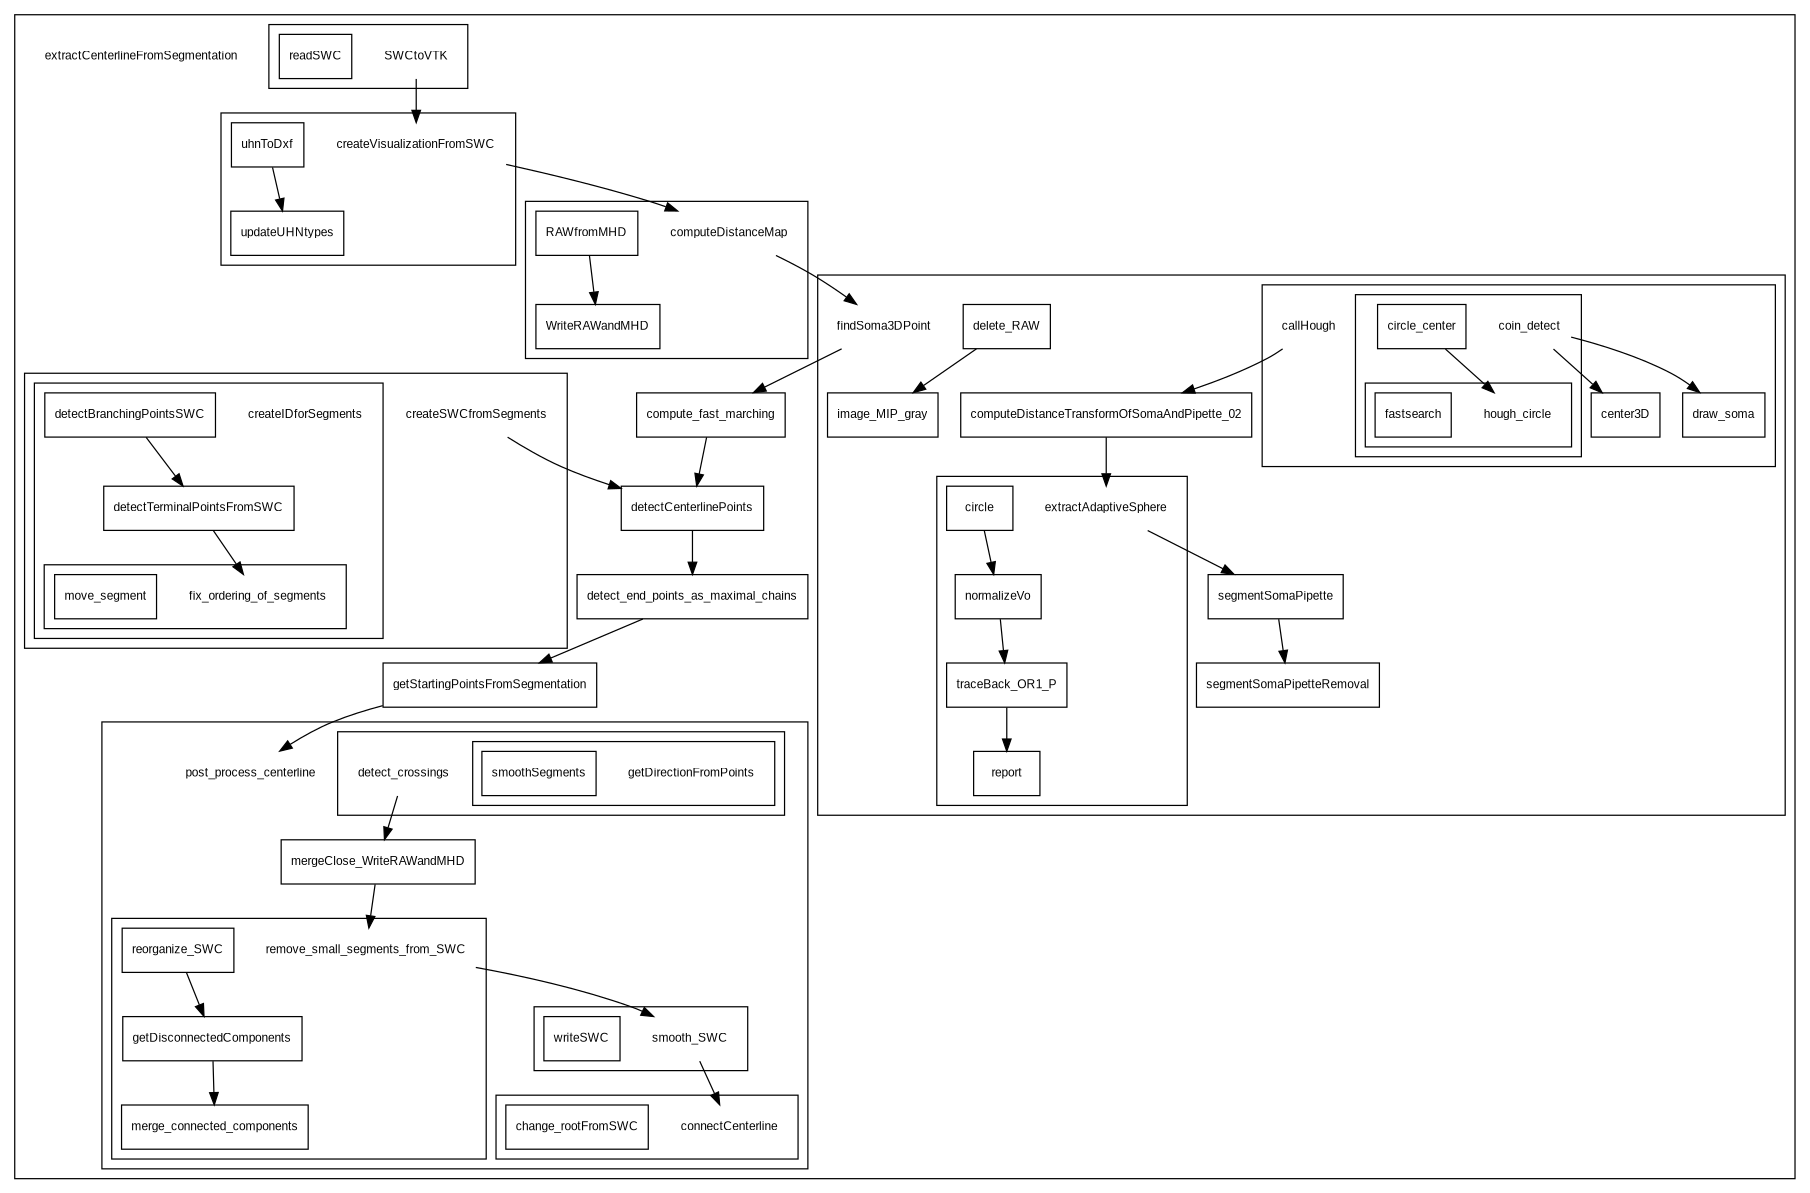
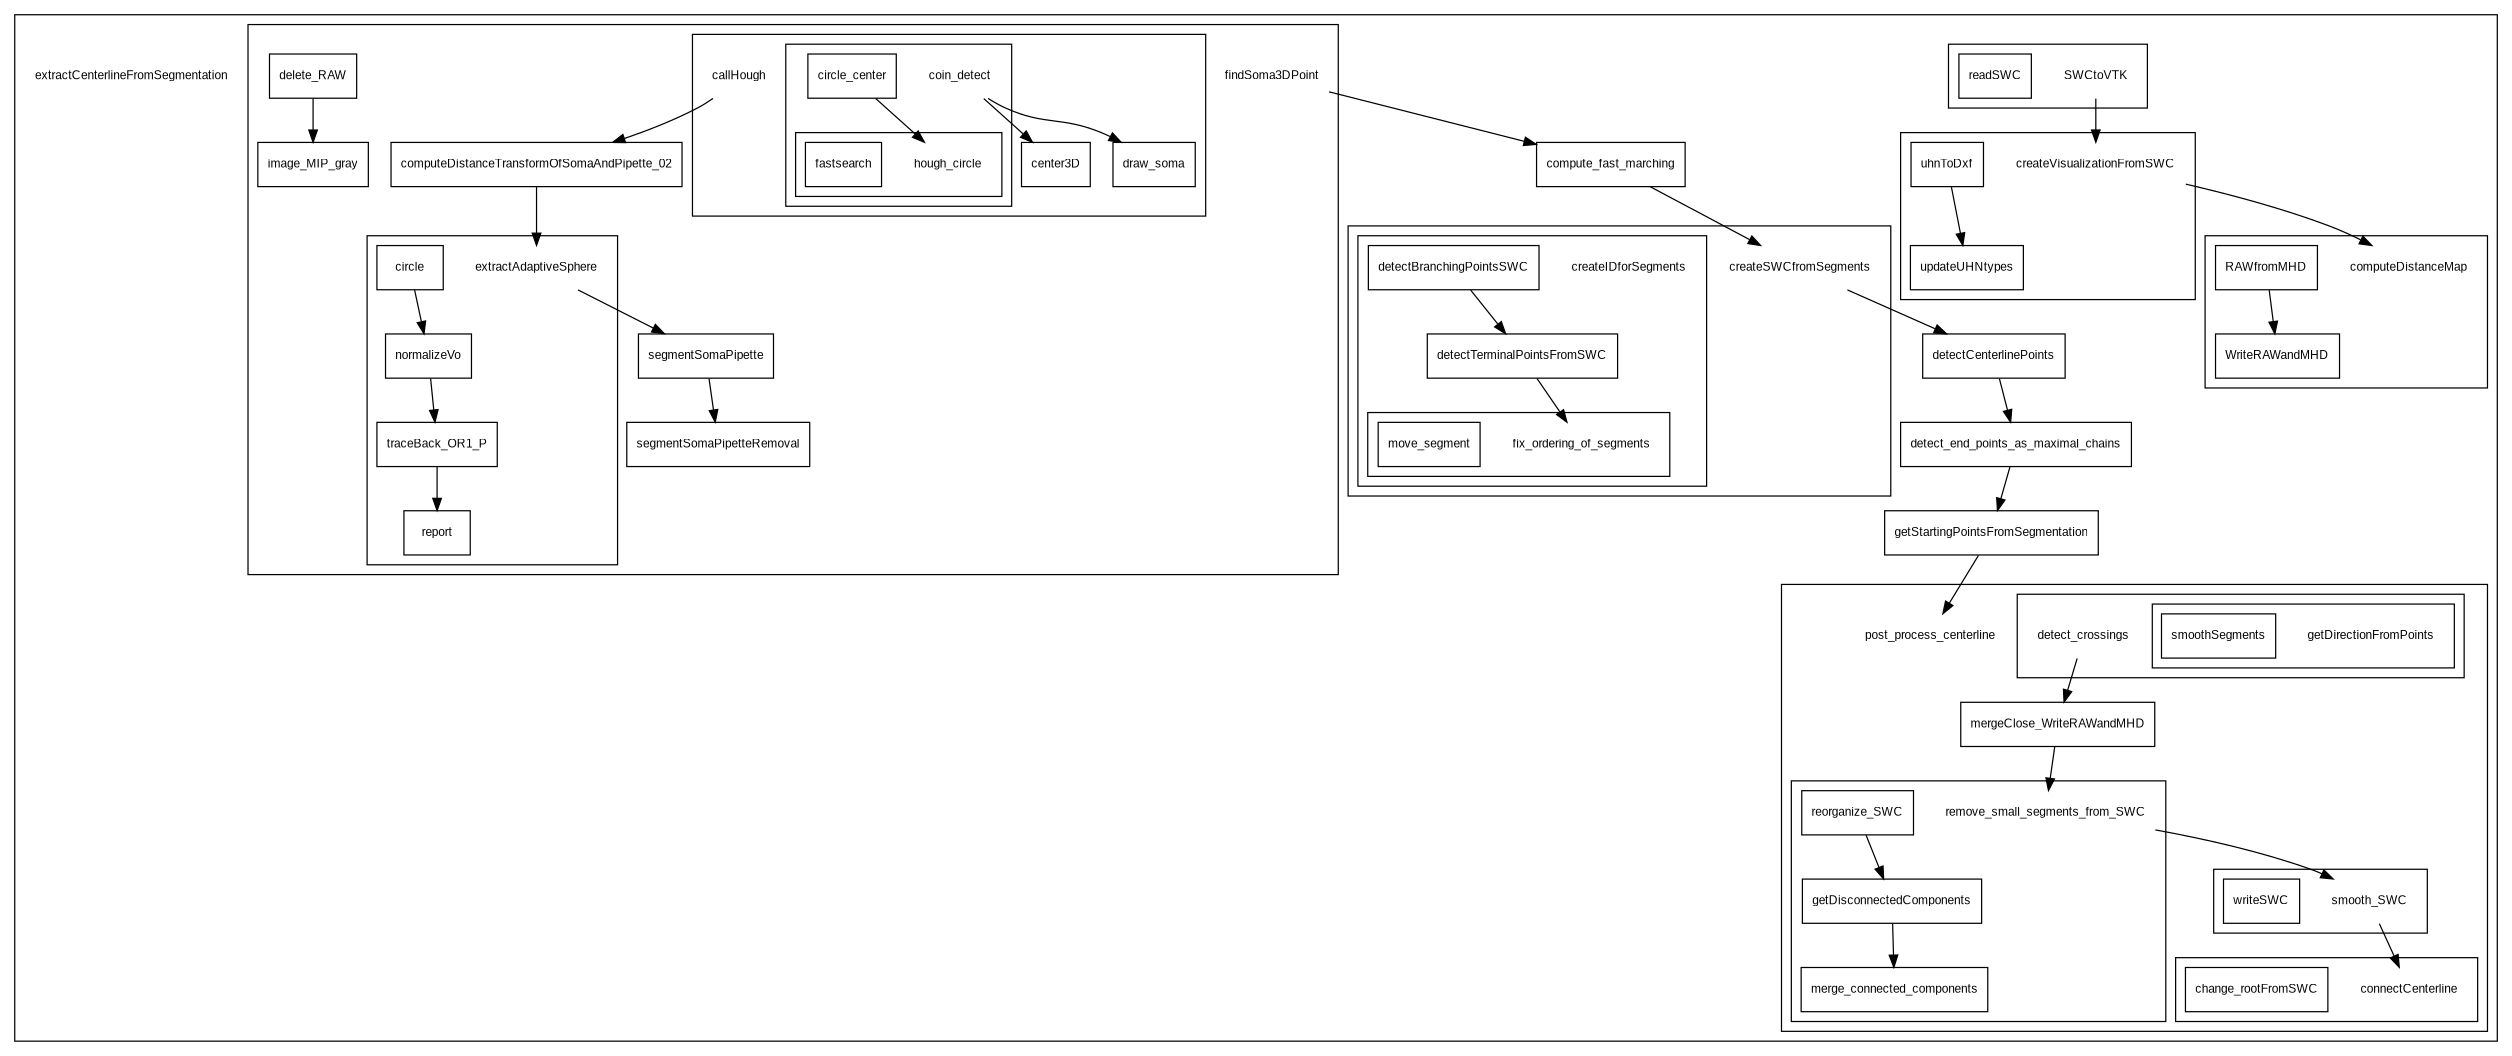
(800, 268) -> none
(703, 456) -> (1700, 213)
